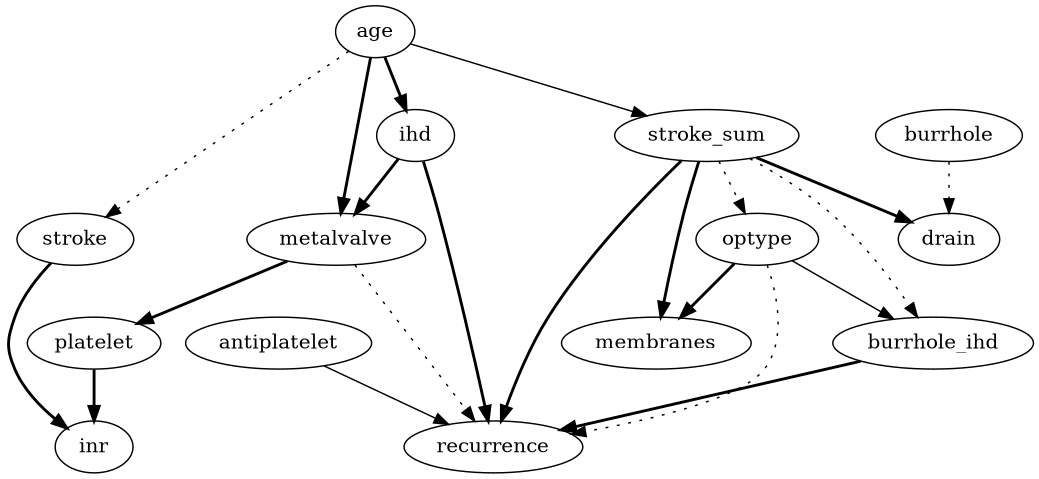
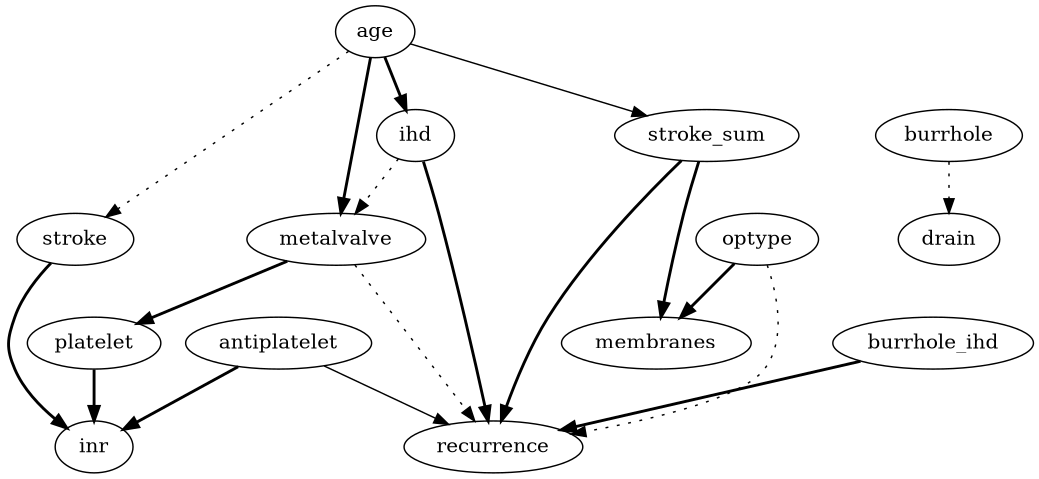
(381, 181) -> (381, 181)
(729, 181) -> none
(827, 187) -> none
(839, 221) -> none
(836, 286) -> none
none -> (187, 395)
